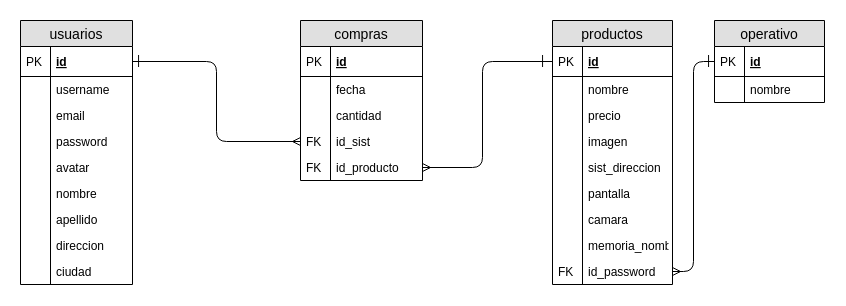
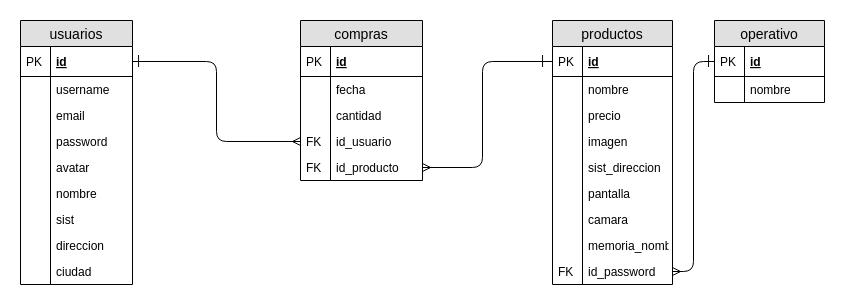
(356, 142) -> (366, 142)
(78, 220) -> (68, 220)
